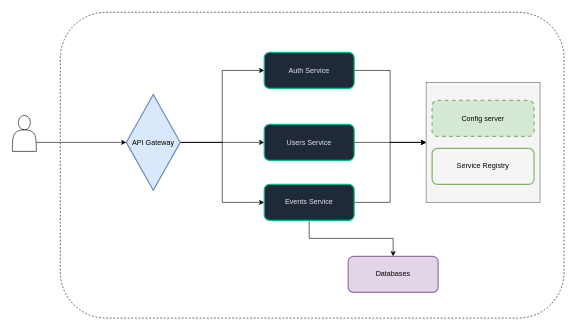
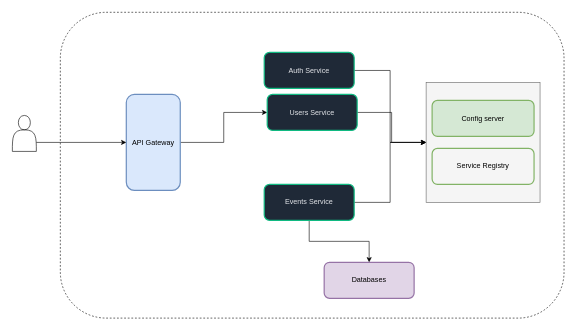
(240, 71) -> none
(483, 119) -> (483, 119)
(153, 143) -> (153, 143)
(309, 143) -> (312, 113)
(239, 203) -> none
(393, 275) -> (369, 281)
